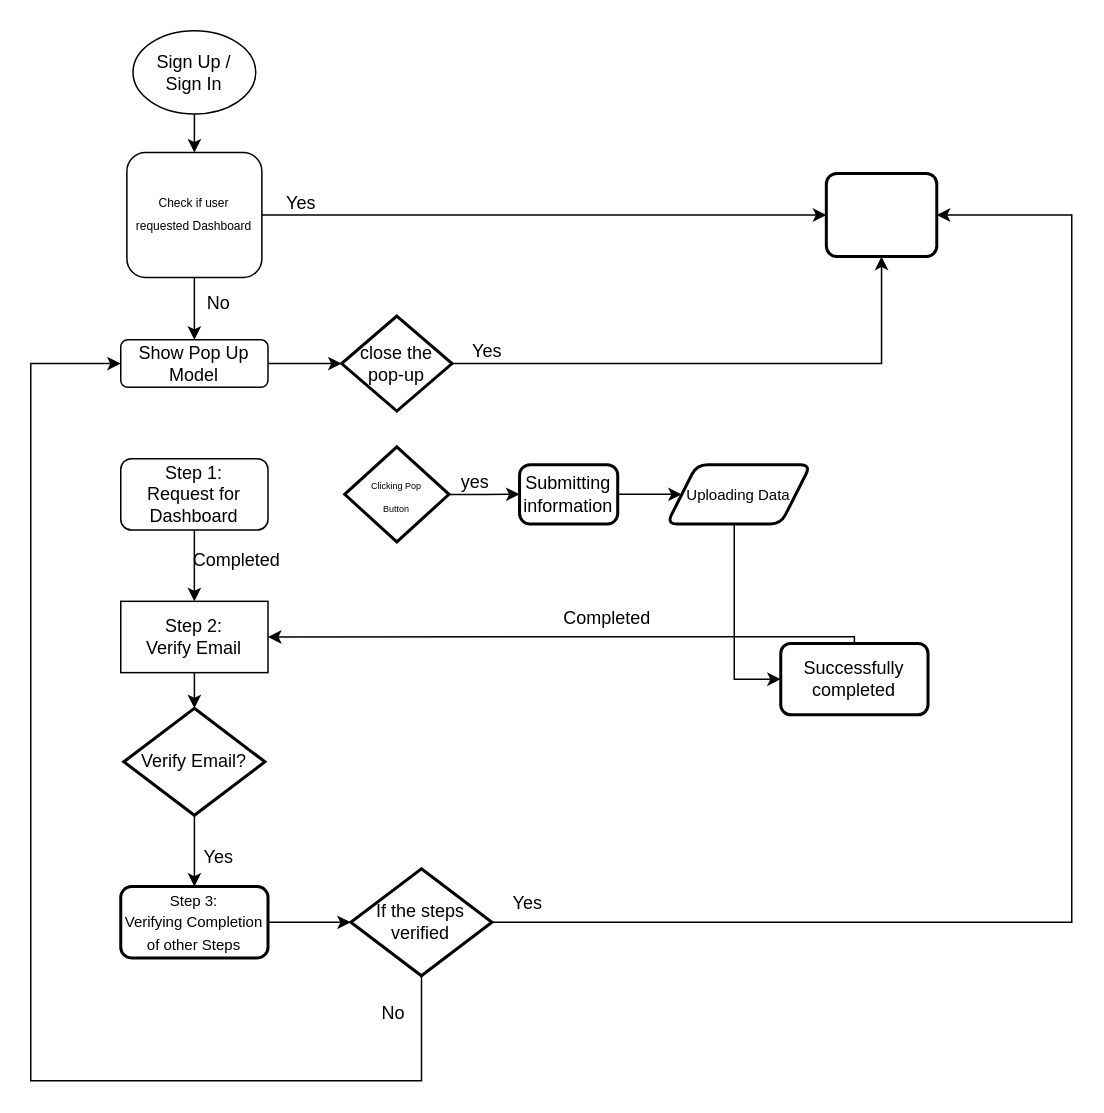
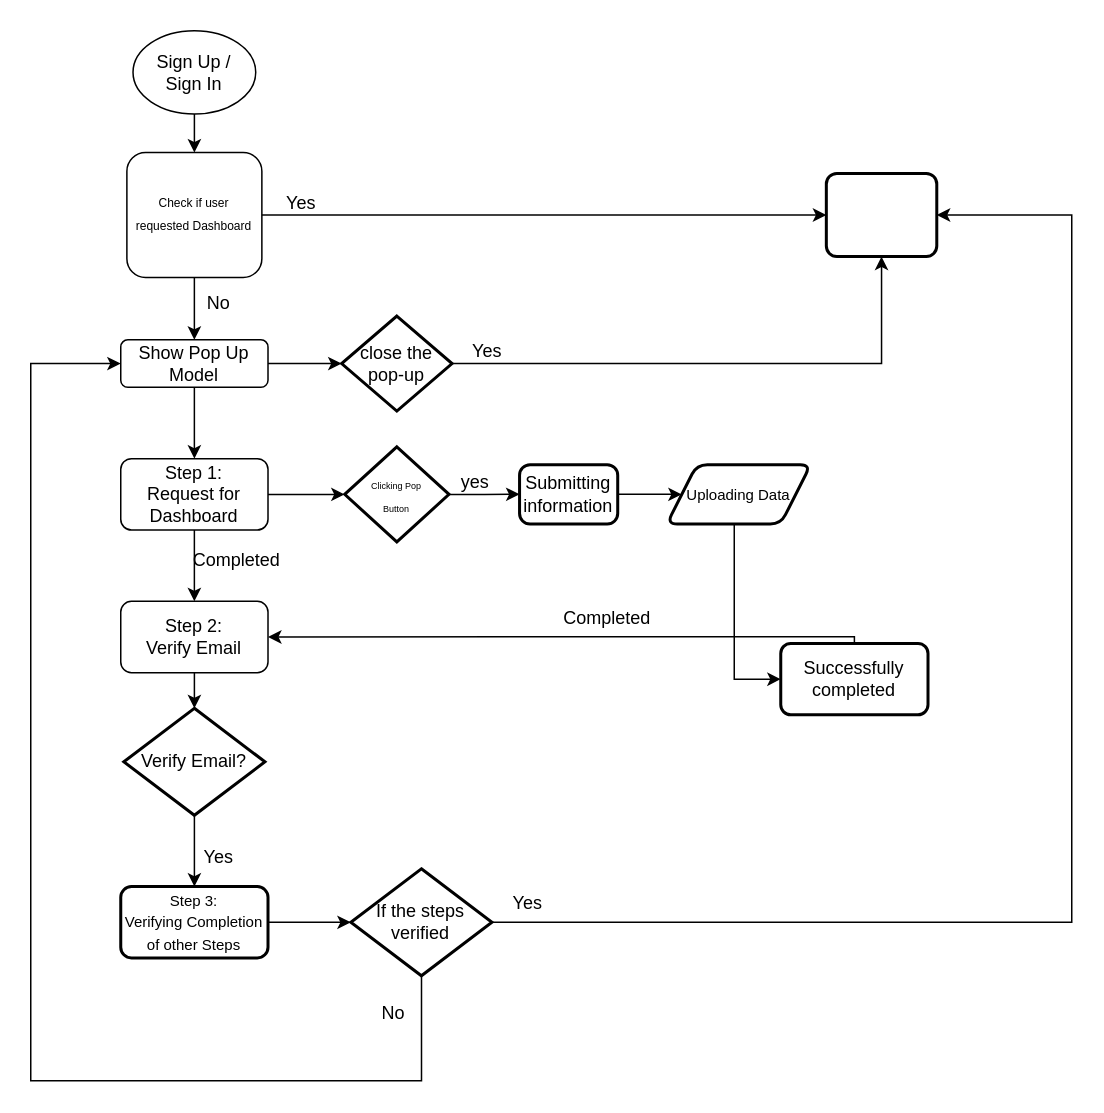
none -> (194, 418)
none -> (301, 494)
(194, 637) -> (194, 637)
